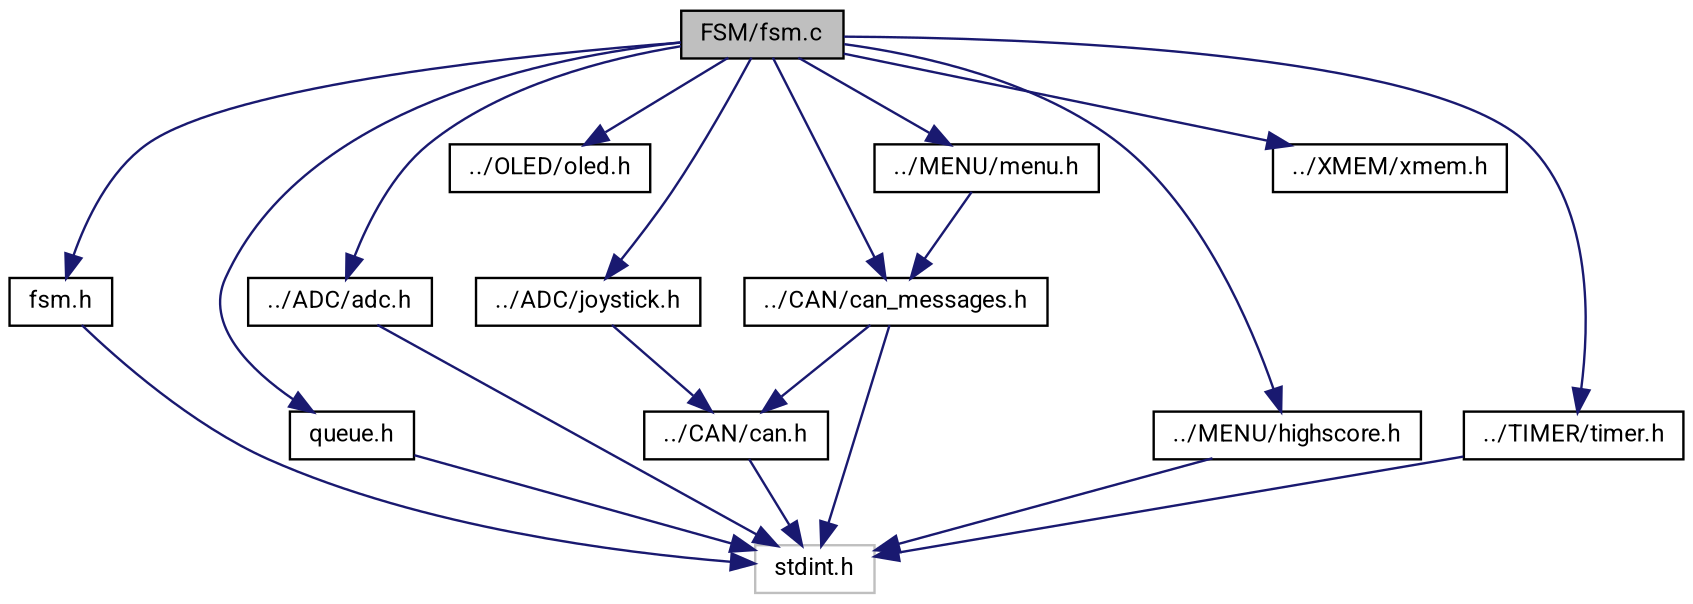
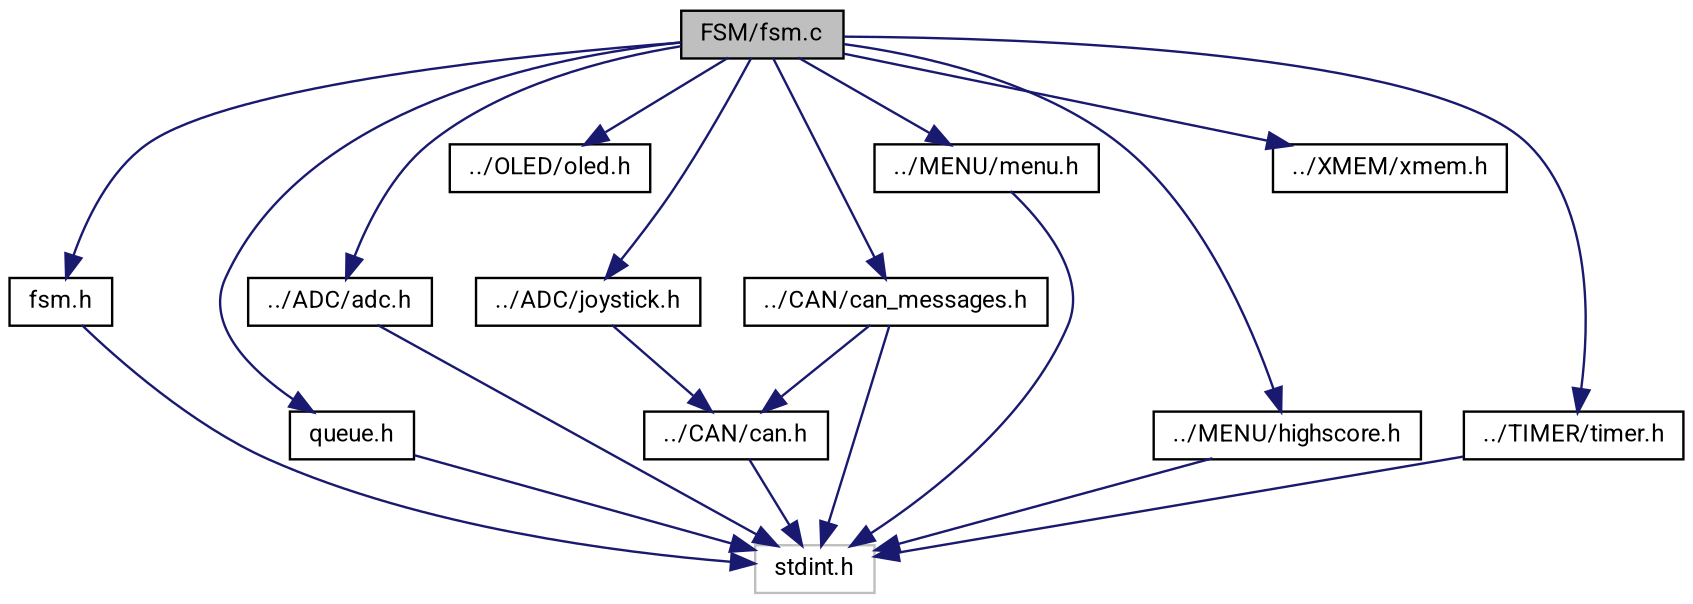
(948, 225) -> (1034, 384)
